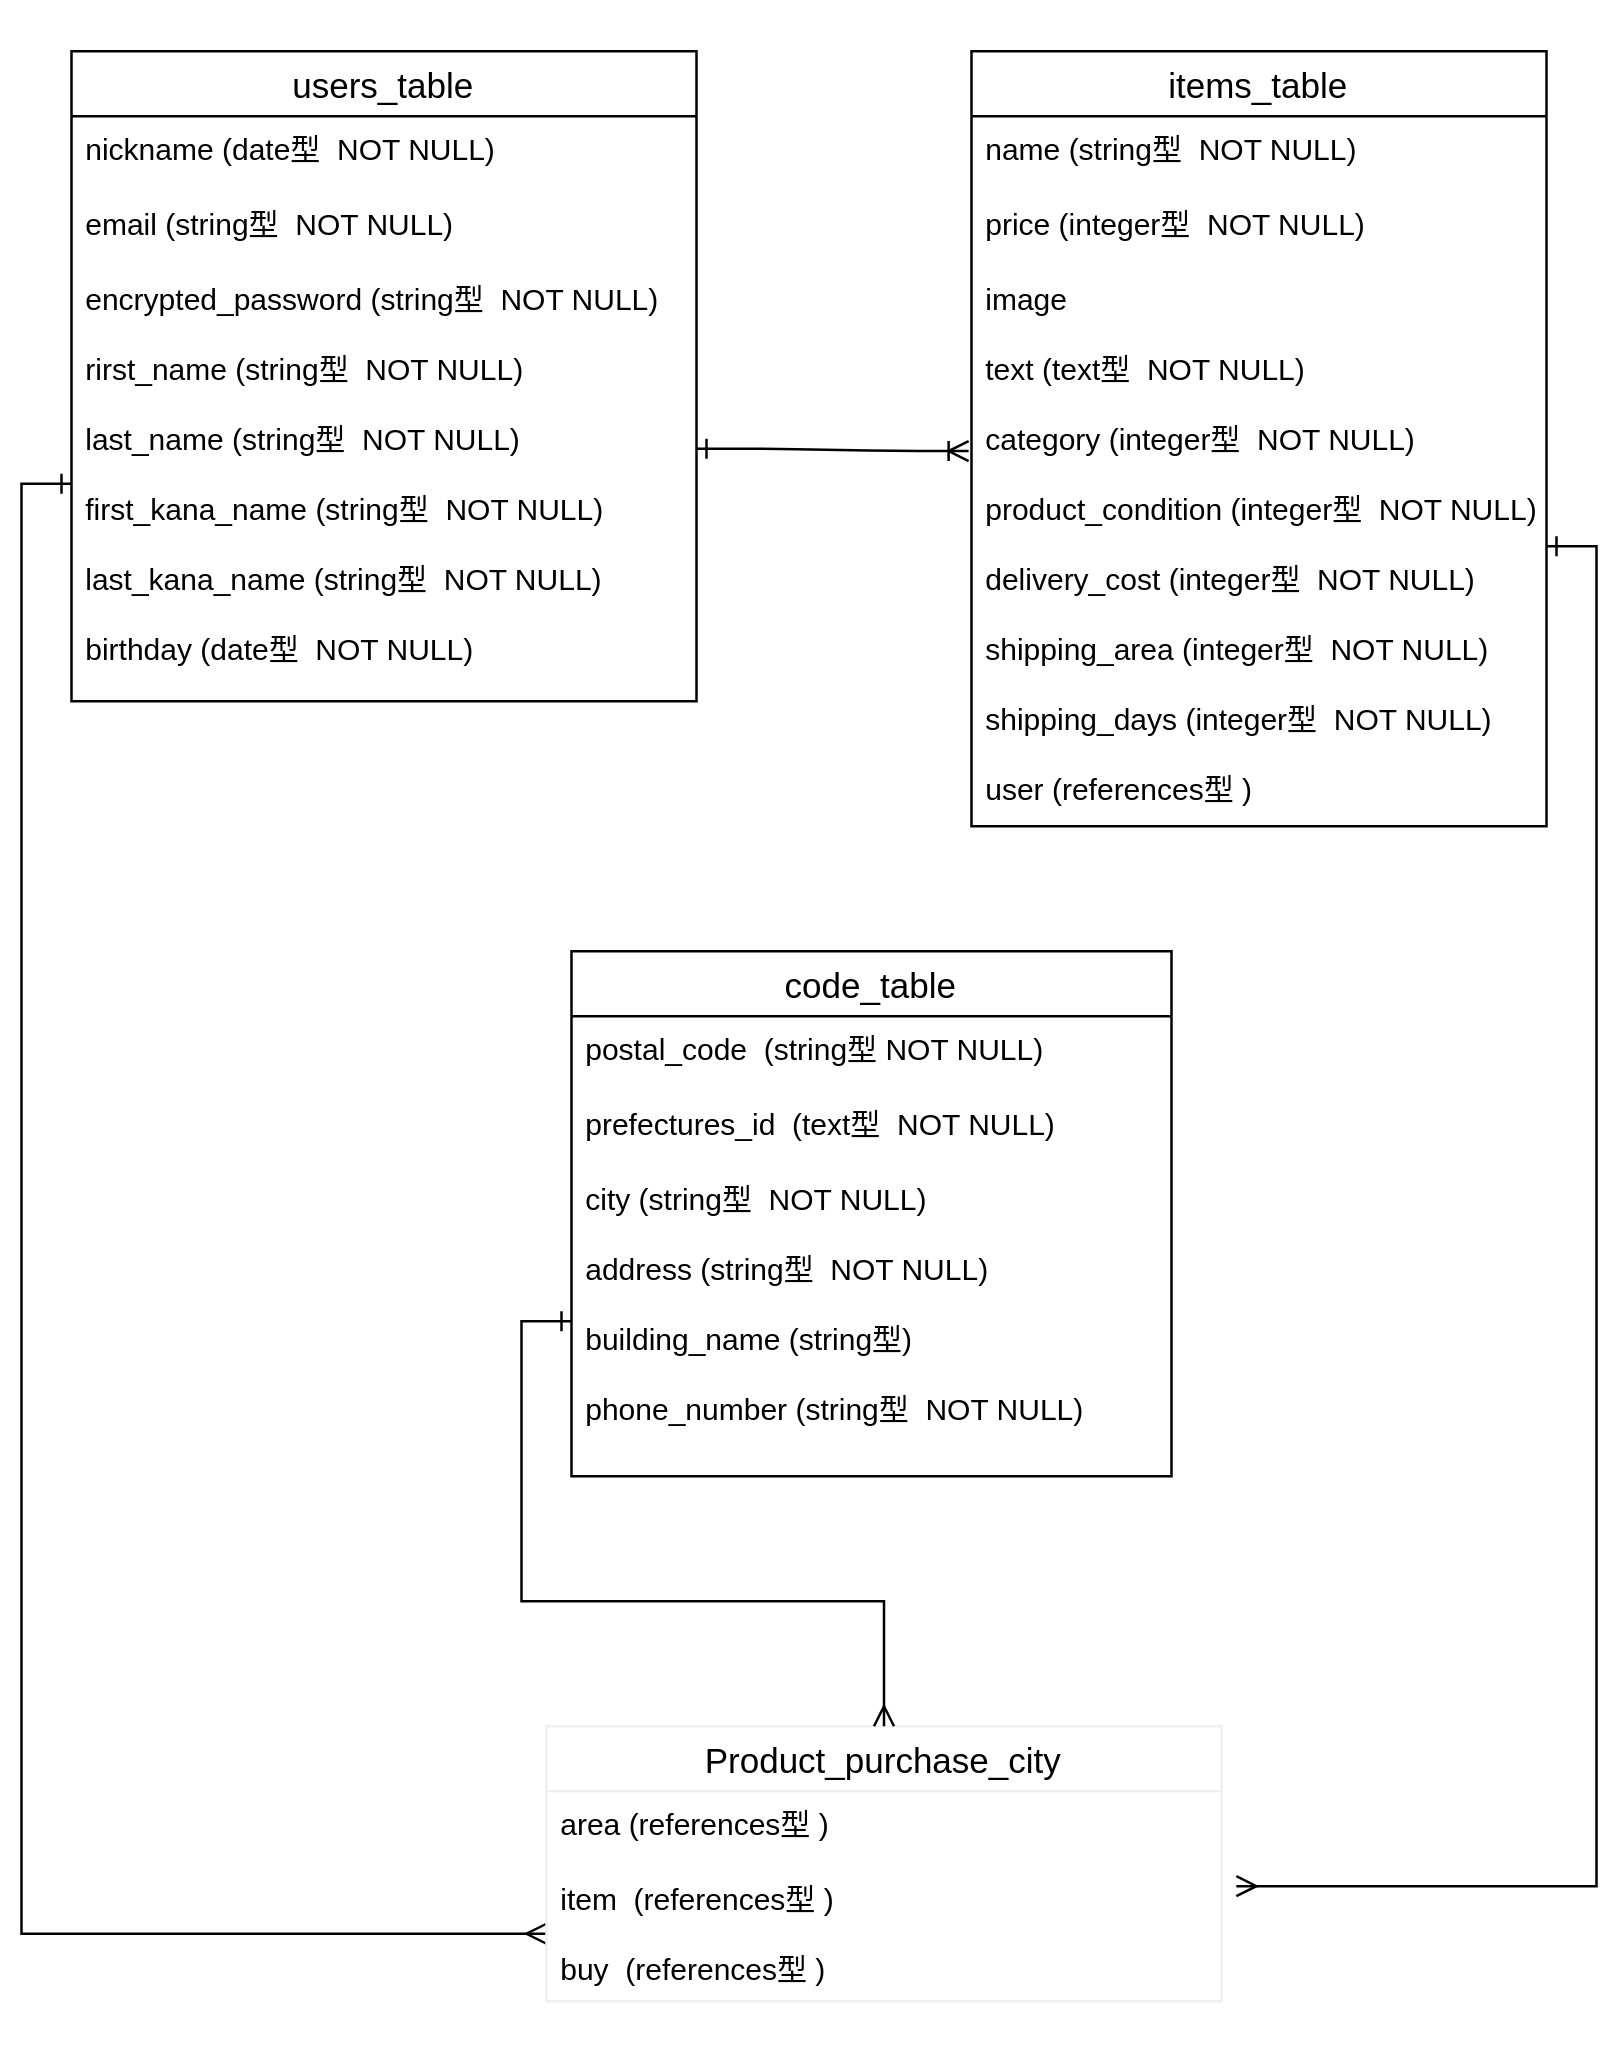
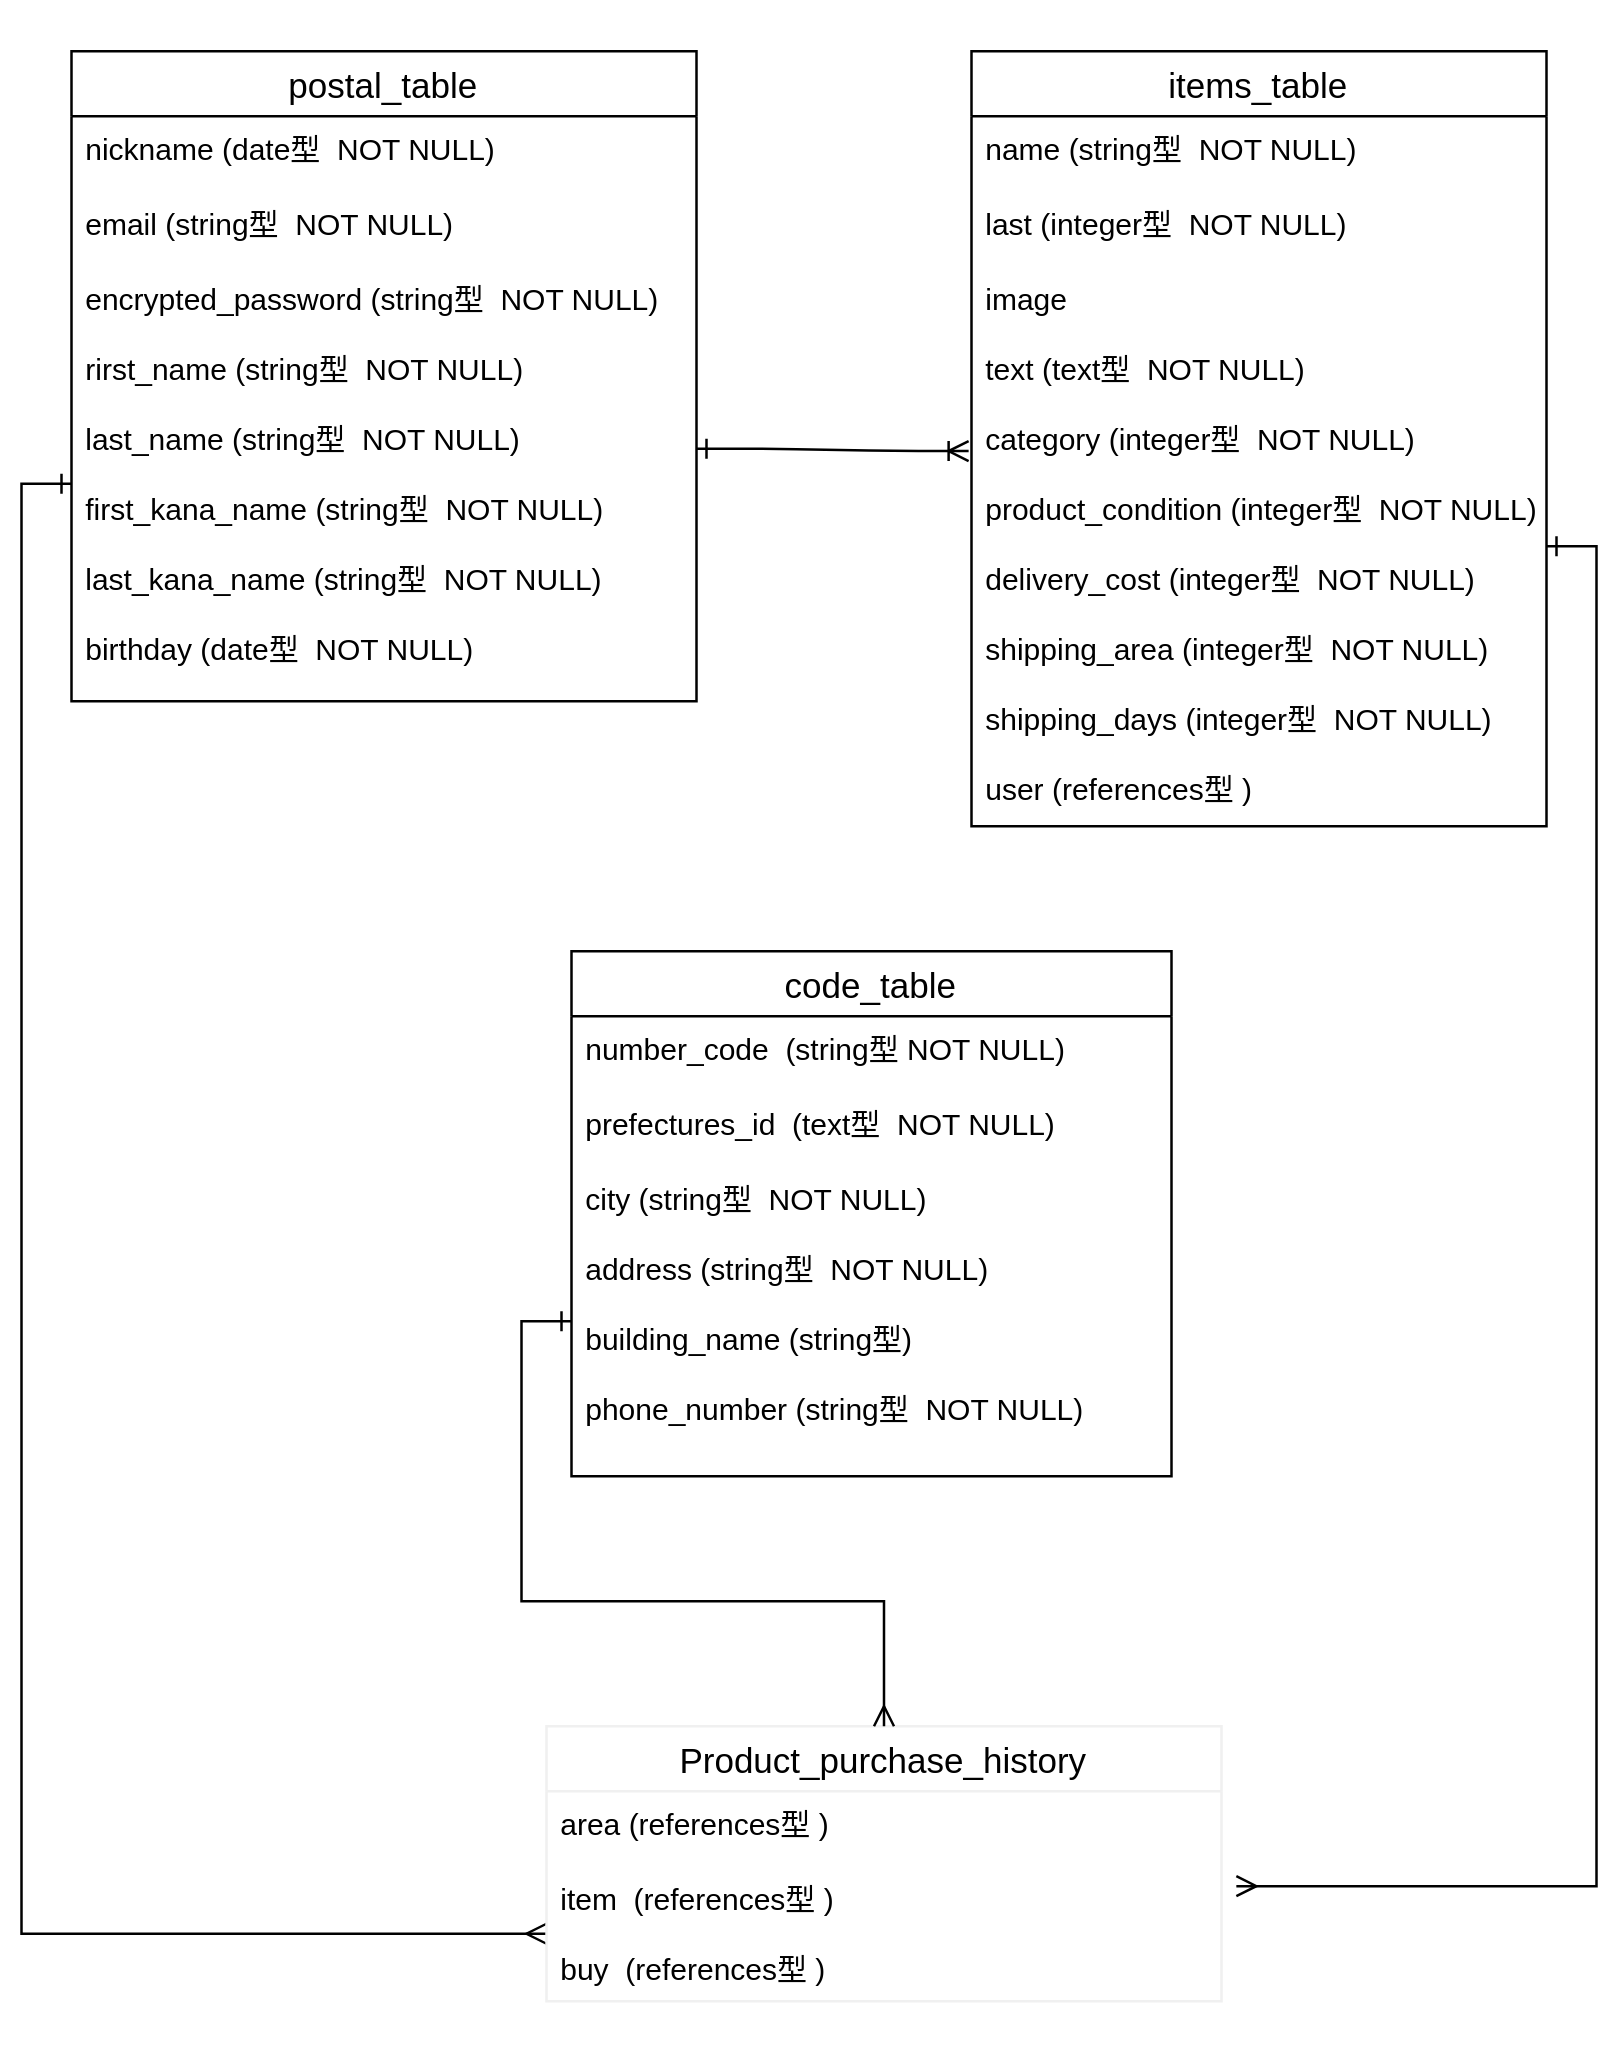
(383, 86) -> (383, 86)
(1191, 225) -> (1182, 225)
(840, 1050) -> (844, 1050)
(883, 1761) -> (883, 1761)
